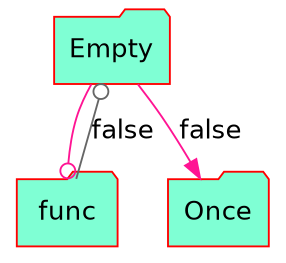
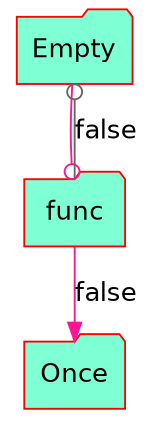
(166, 122) -> (75, 285)
